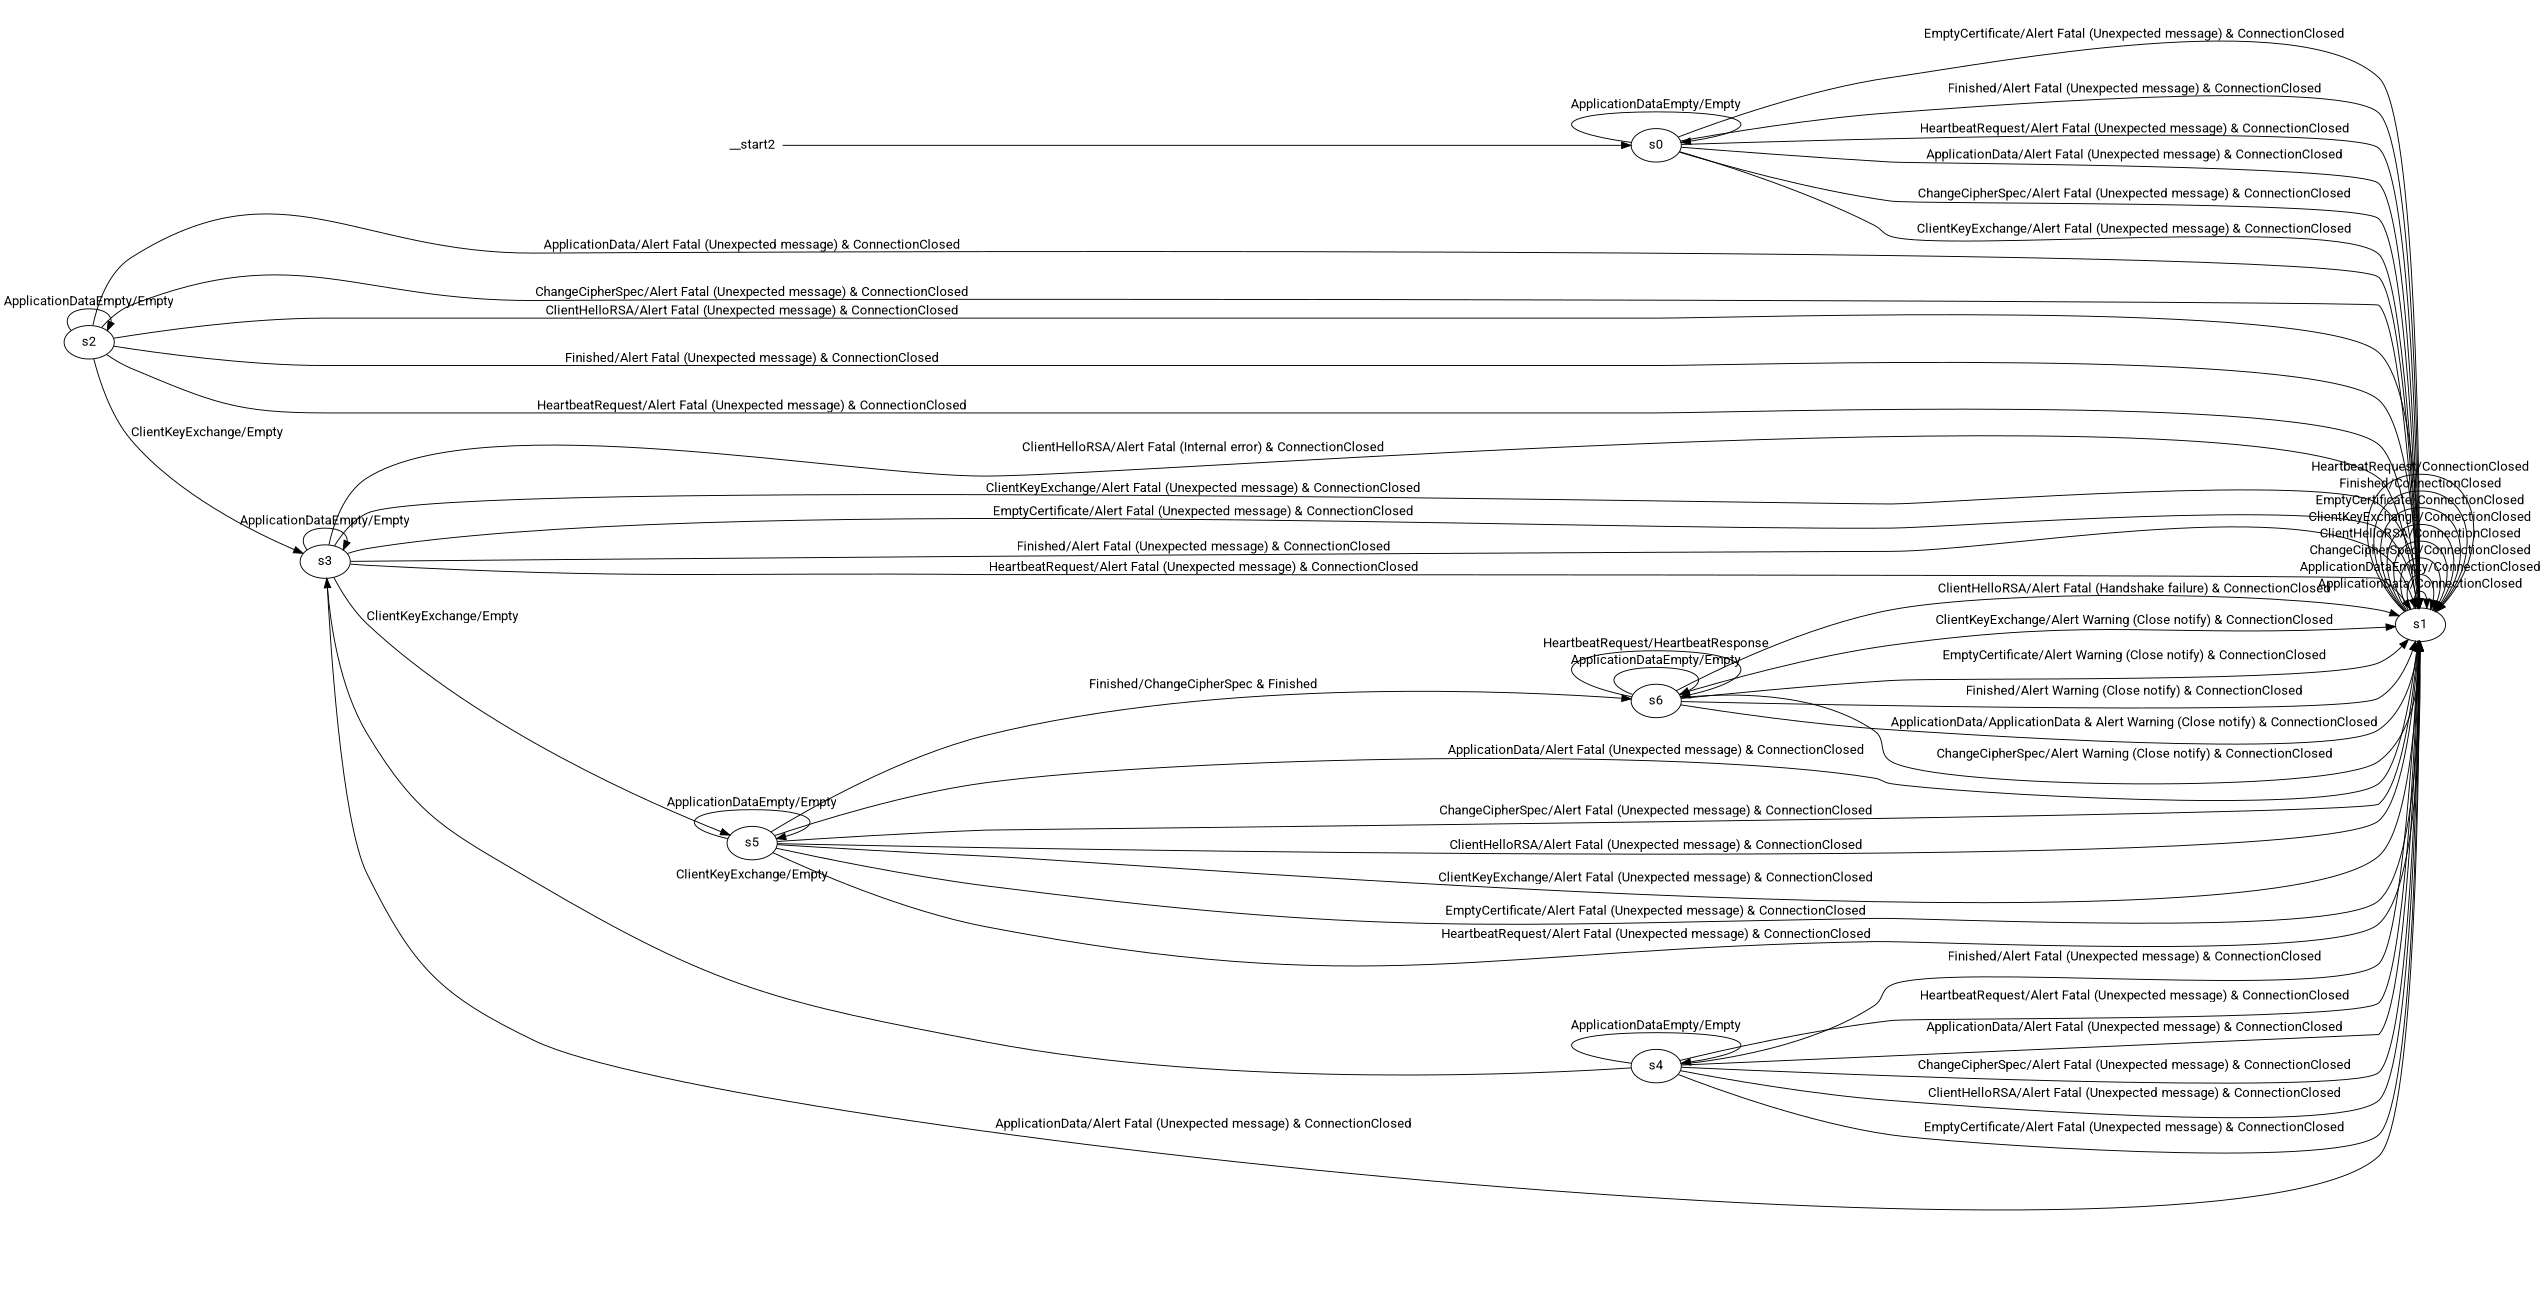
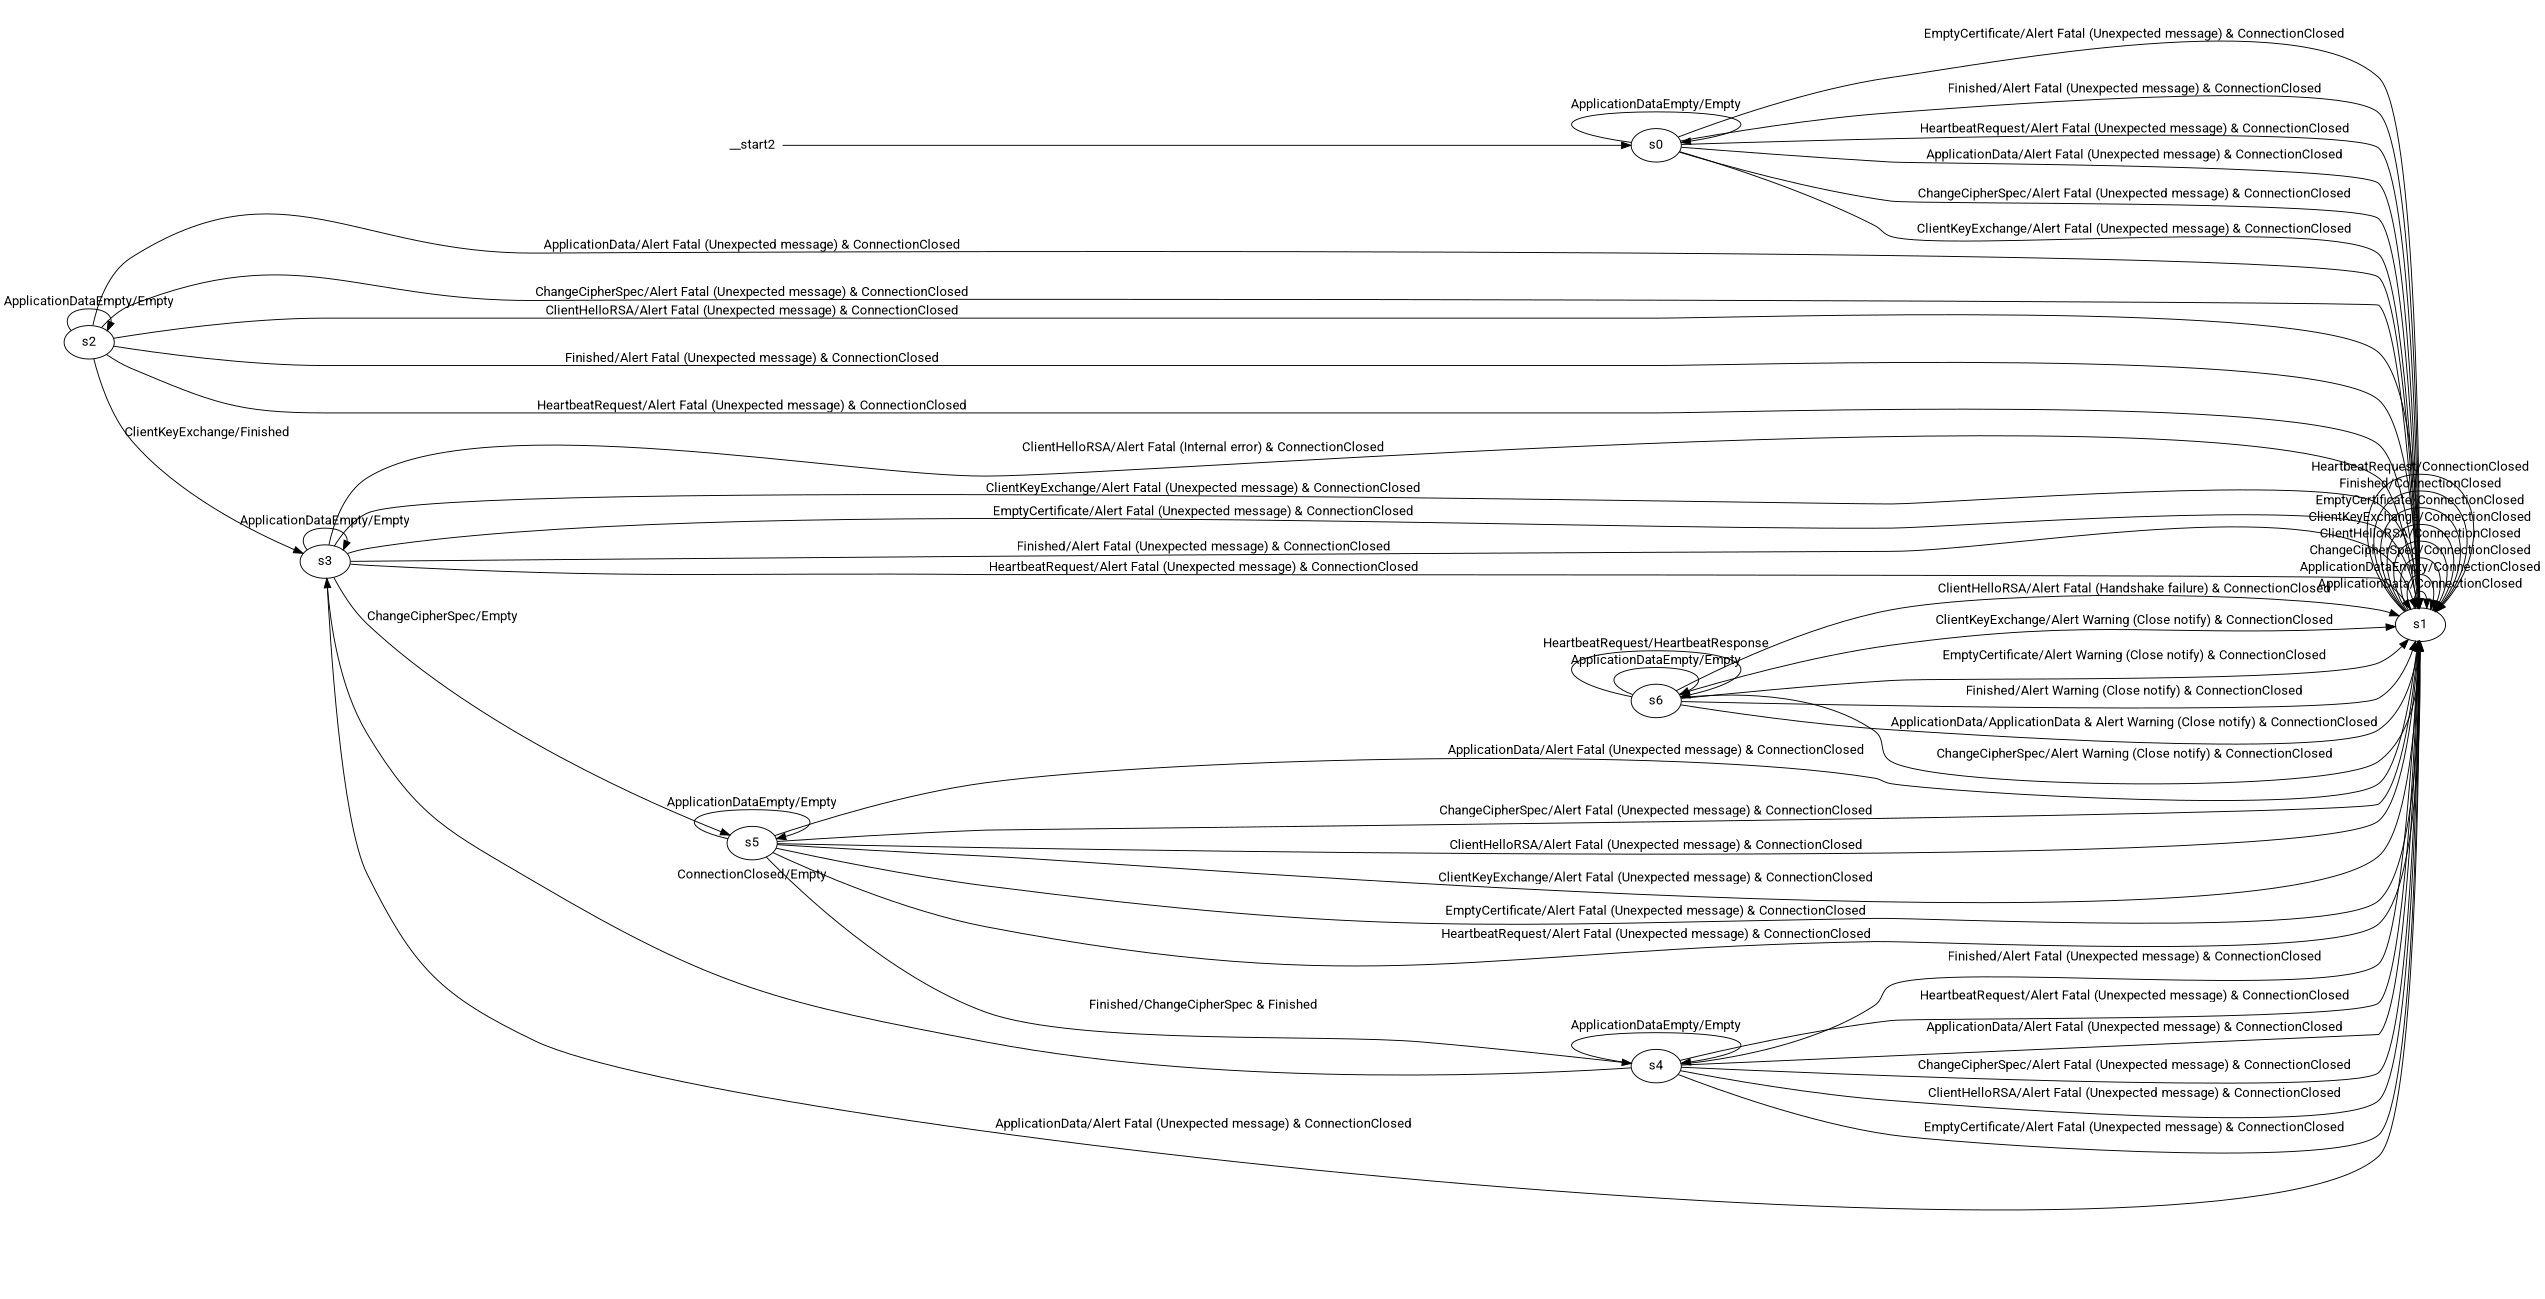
(207, 433) -> (207, 433)
(443, 617) -> (443, 617)
(1184, 703) -> (1168, 1035)
(752, 875) -> (752, 875)
